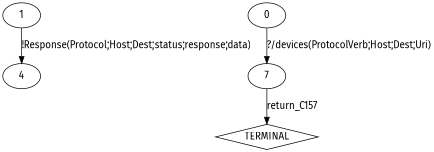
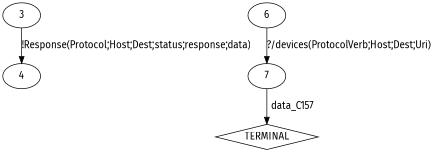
(22, 15) -> (22, 15)
(267, 15) -> (267, 15)
(292, 107) -> (292, 107)
